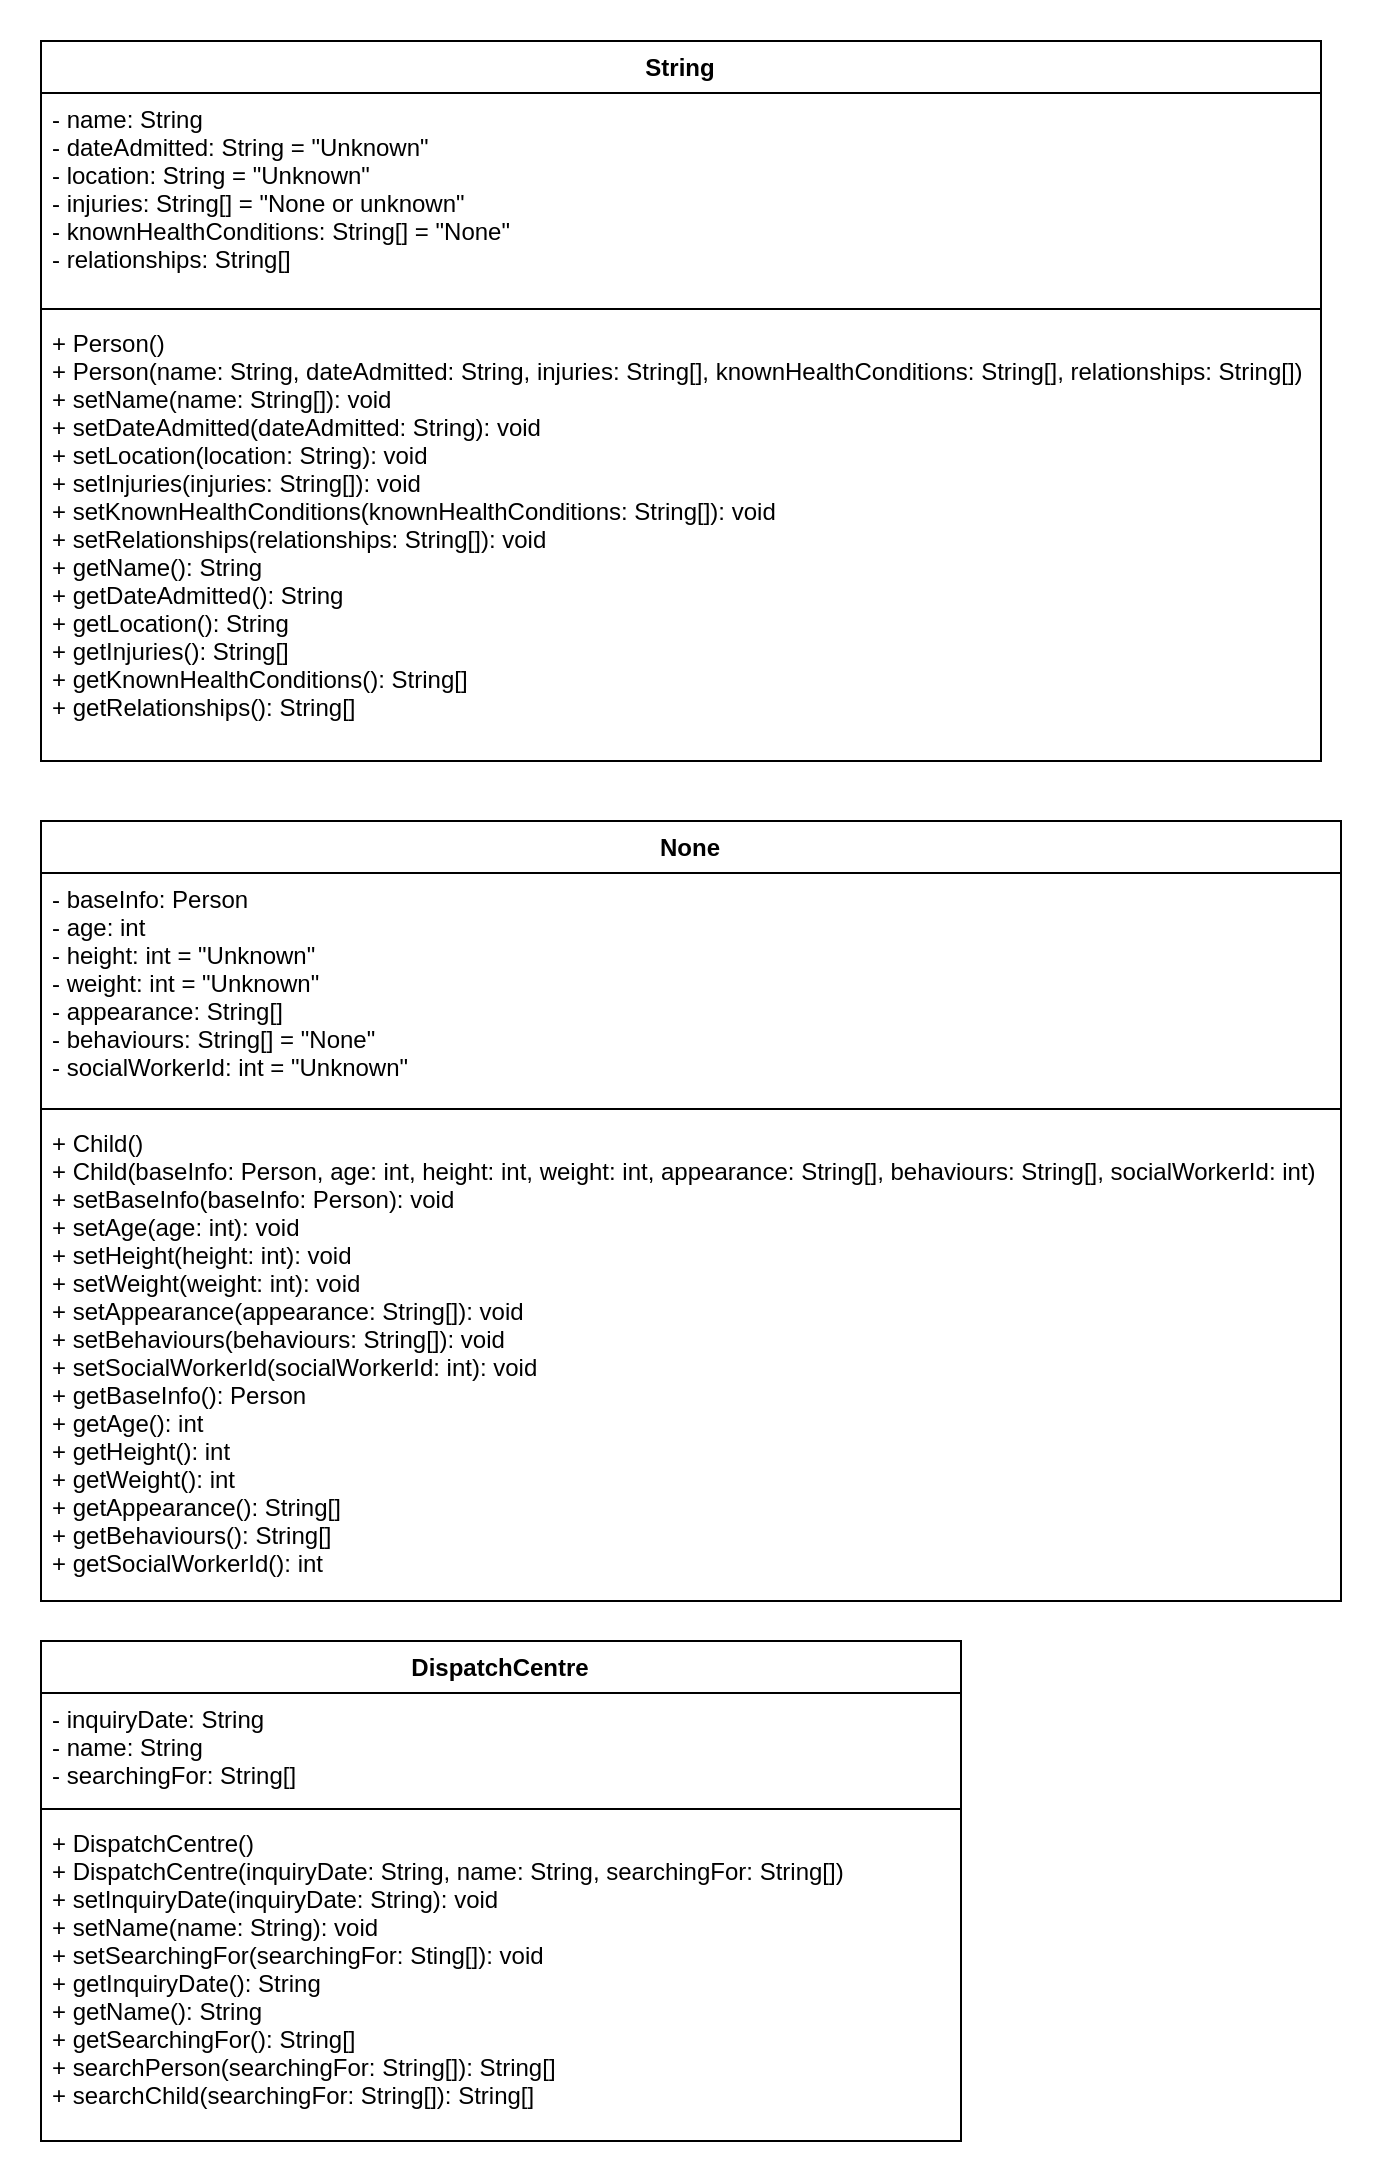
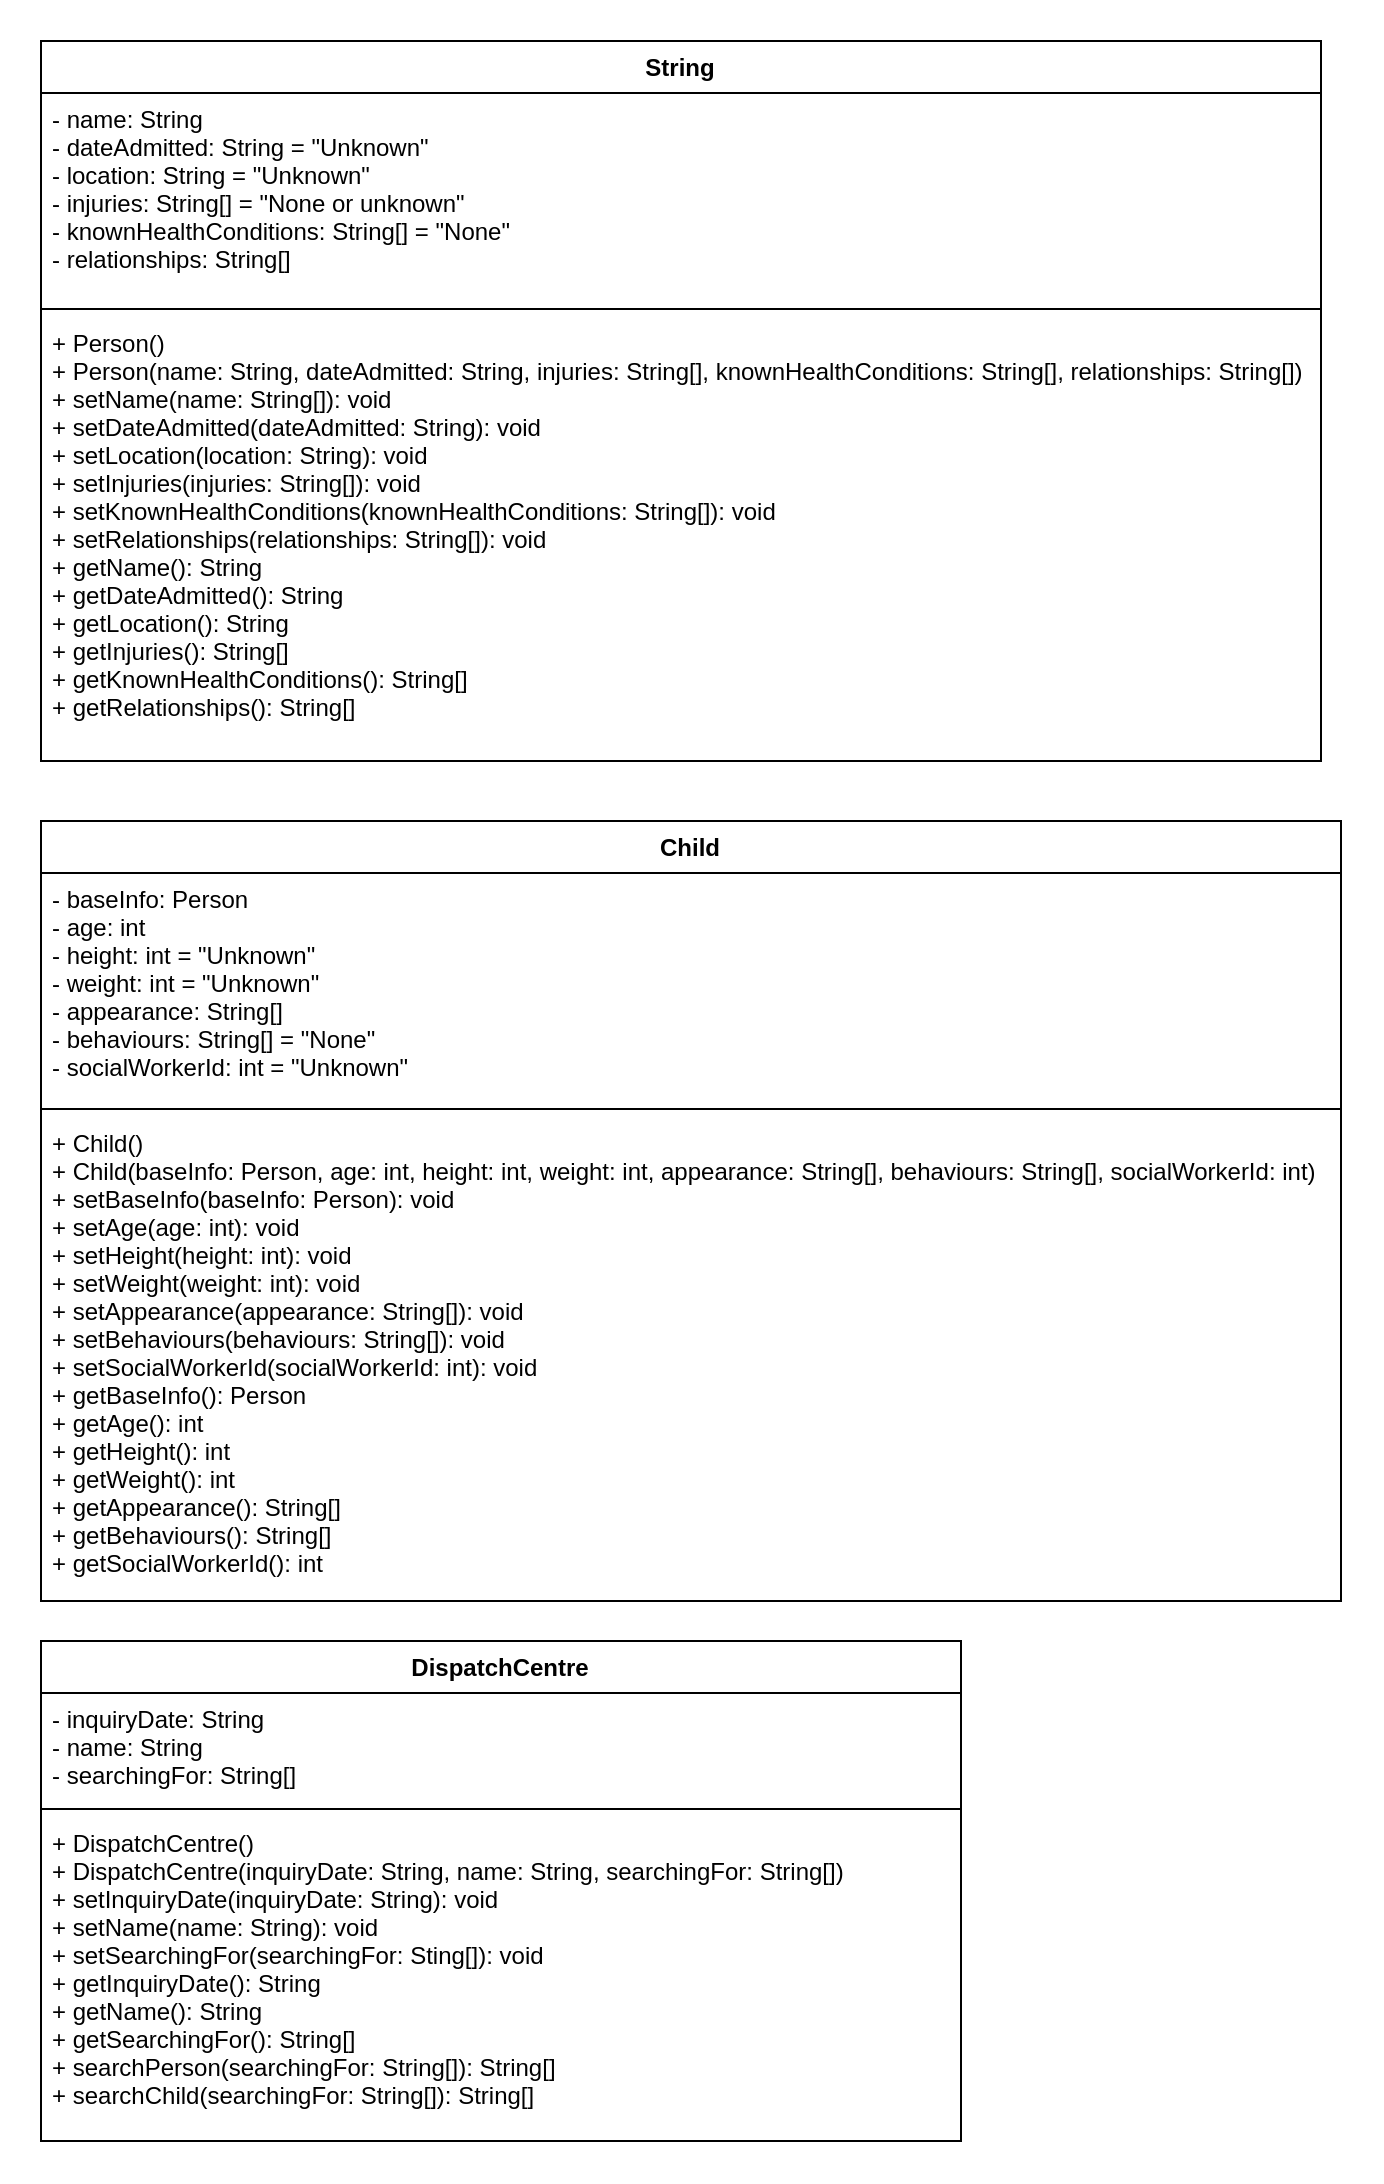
(690, 848) -> (690, 848)
